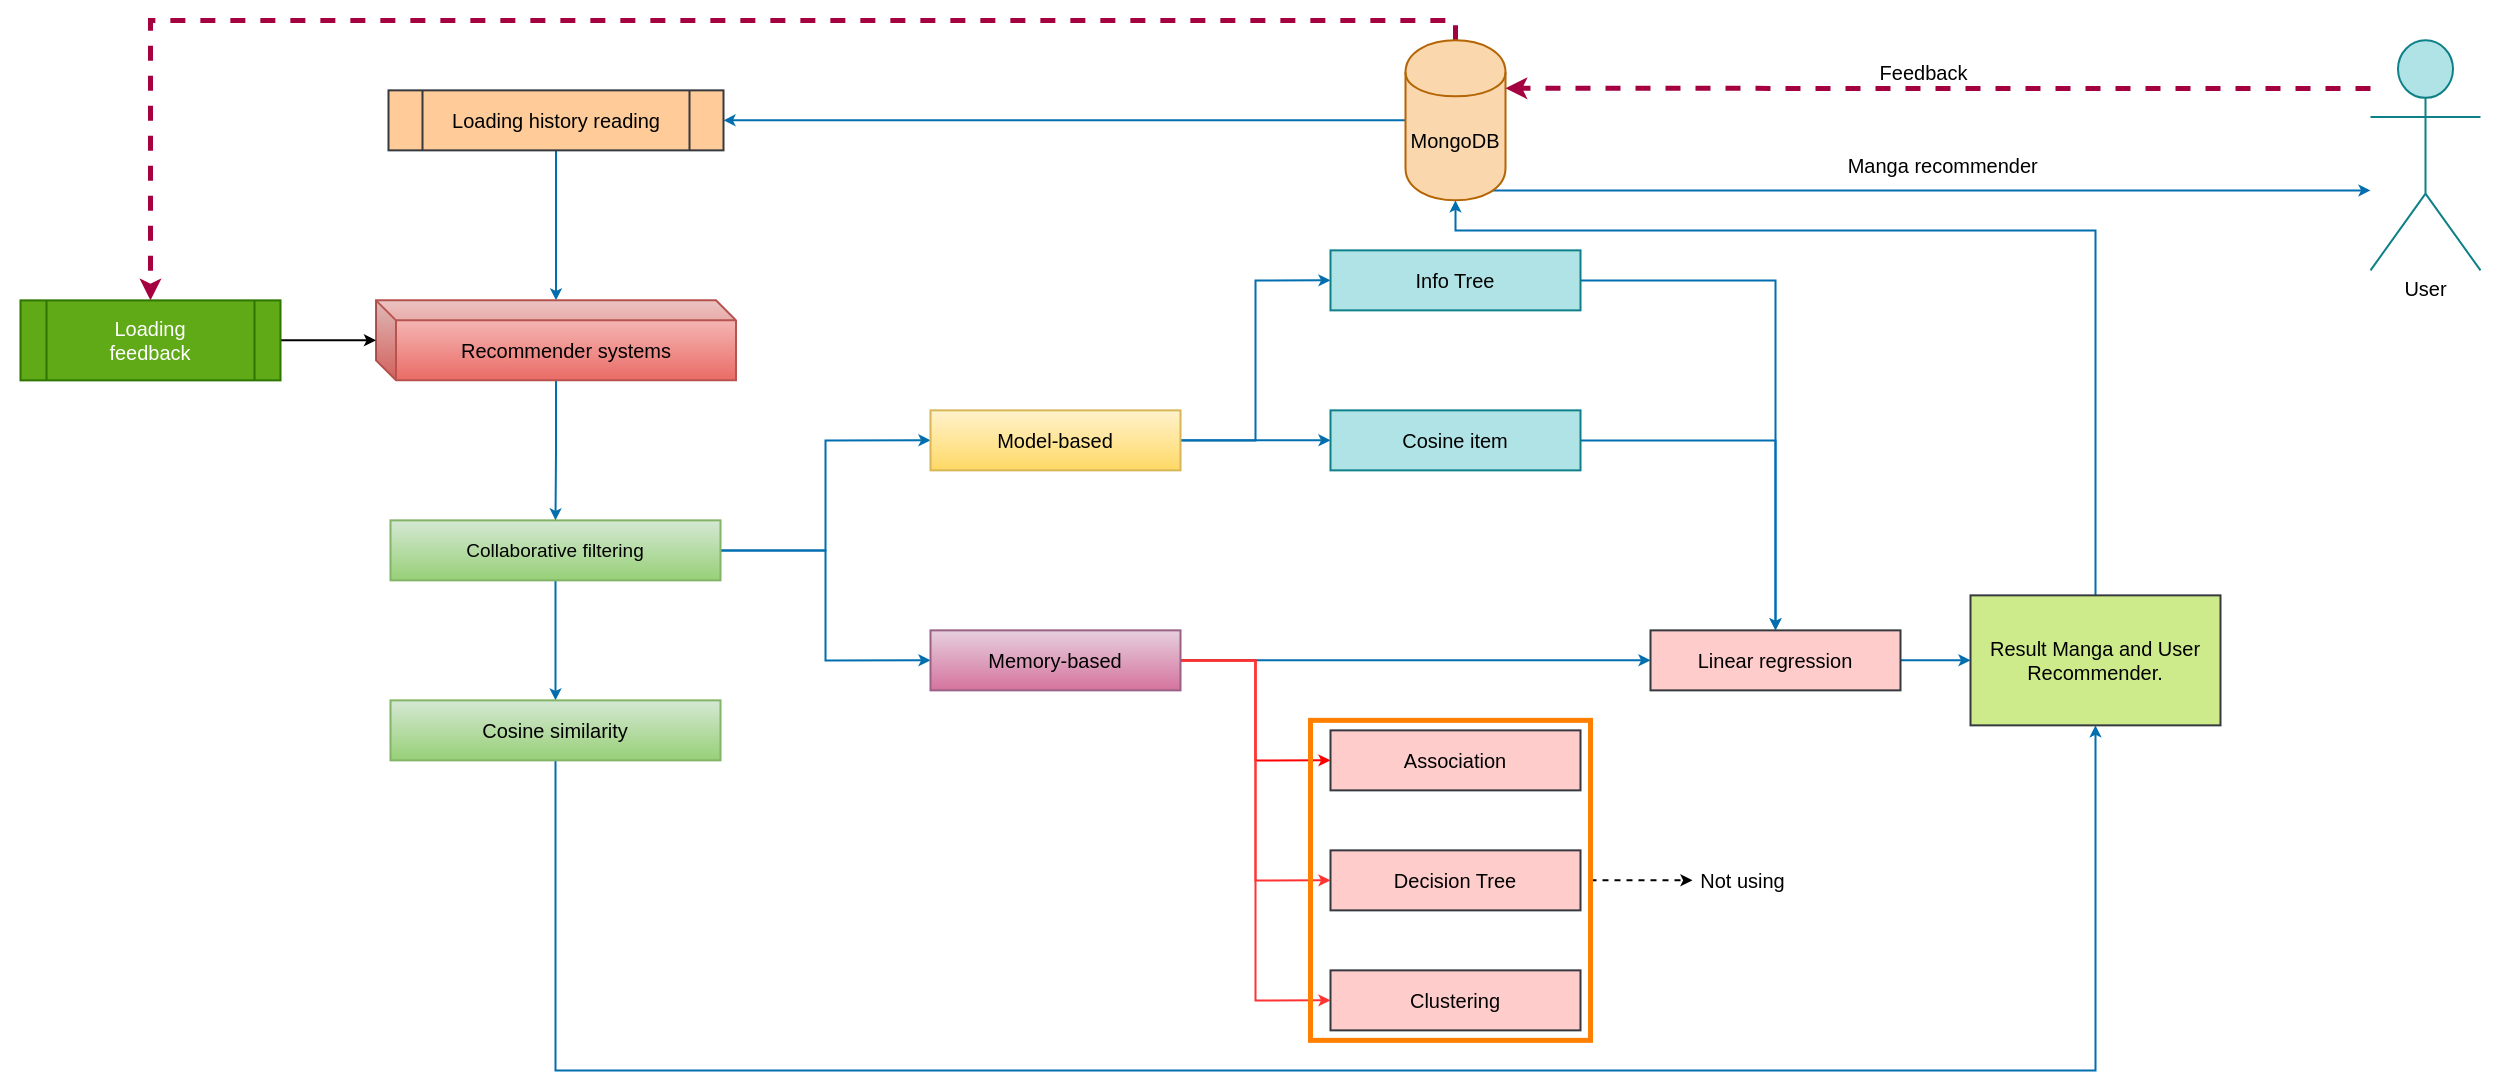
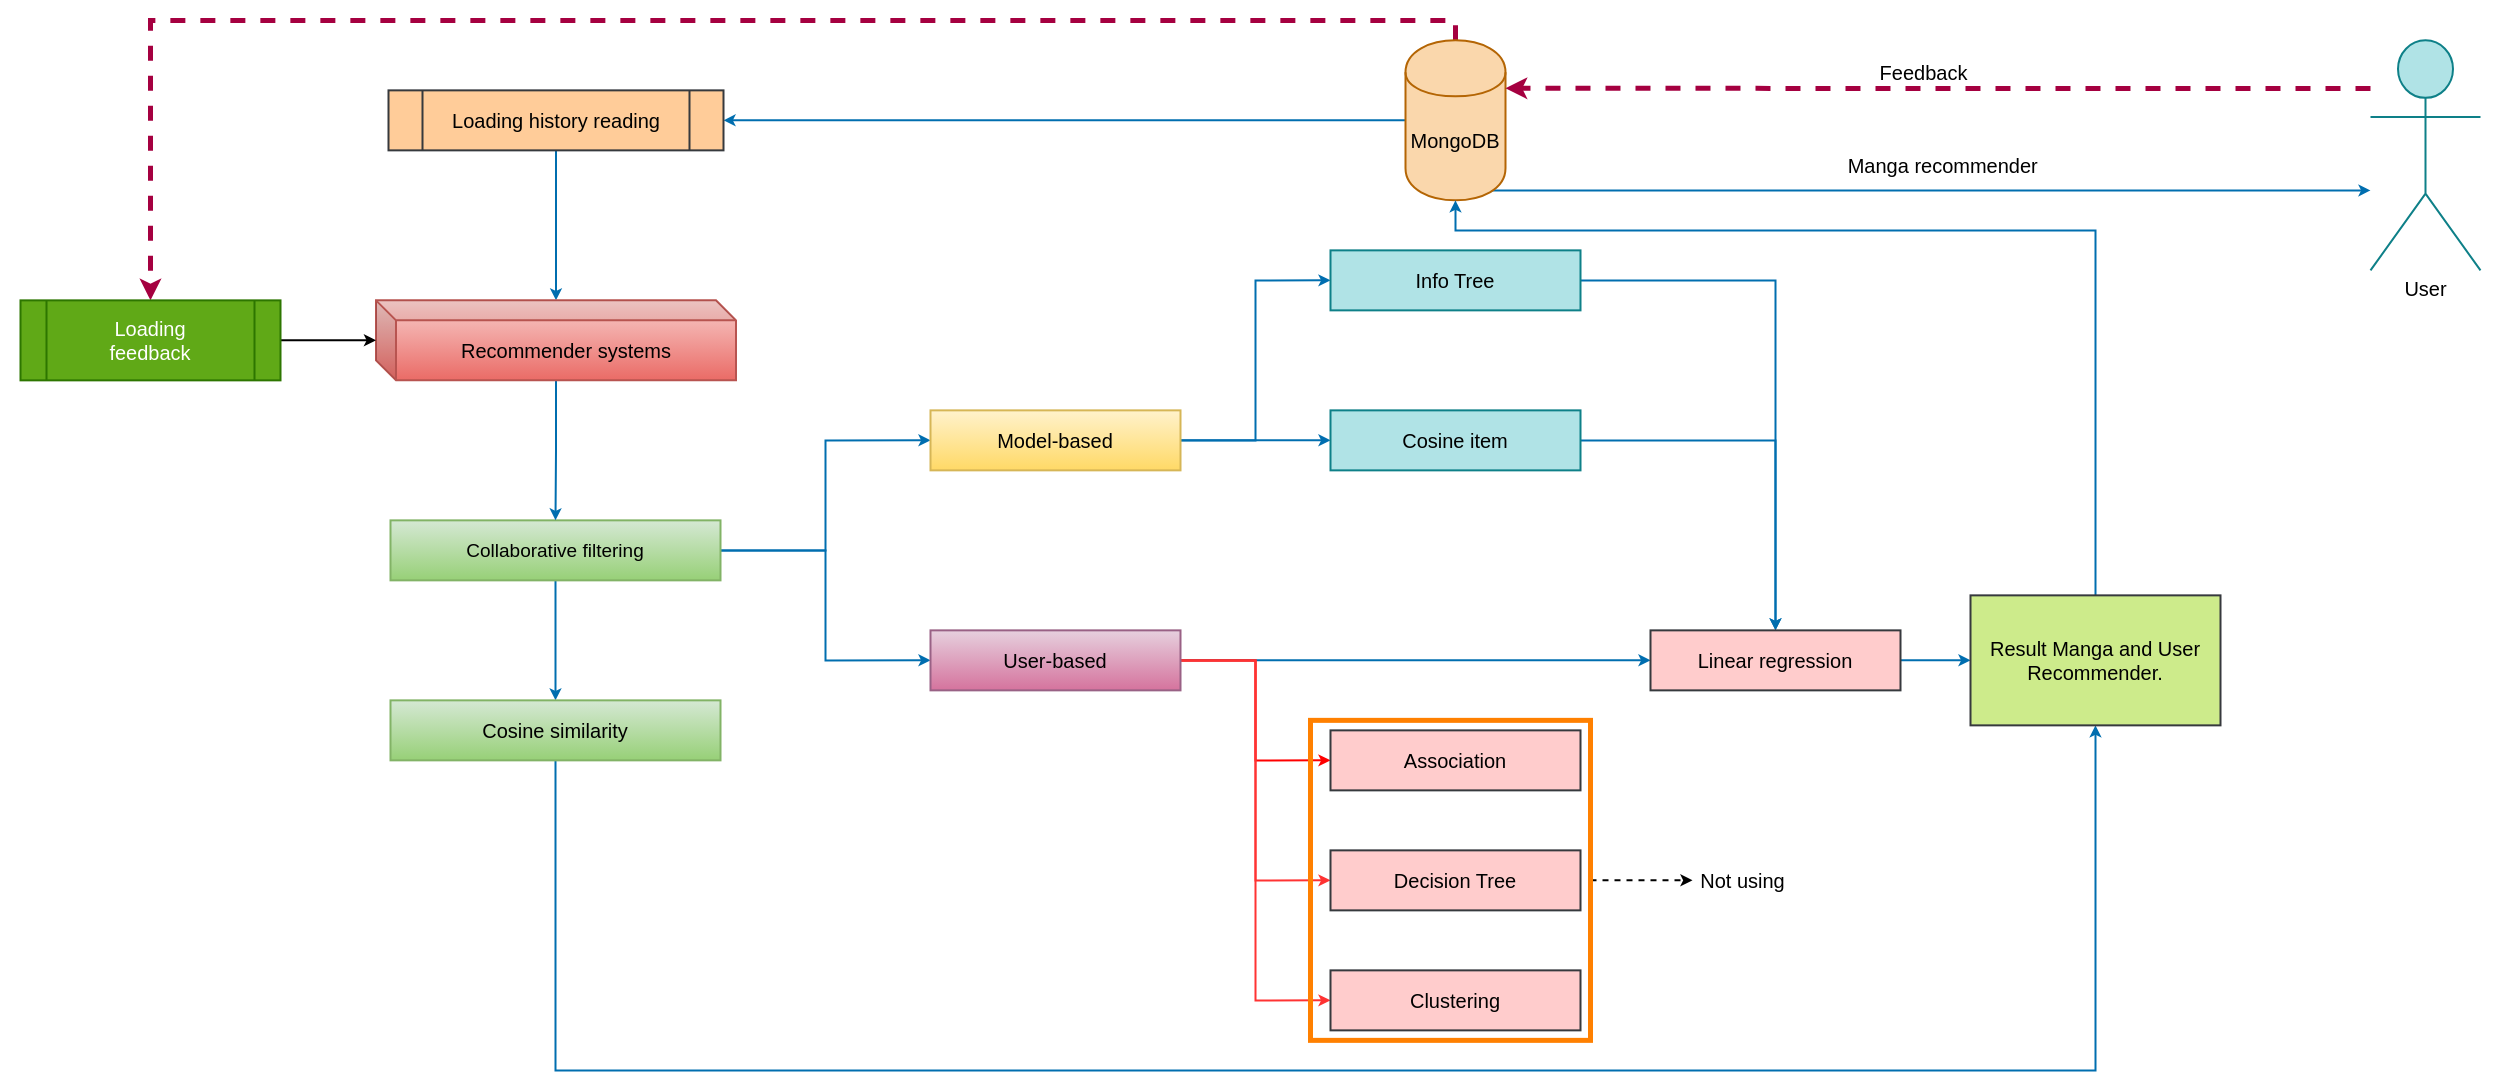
(1056, 661) -> (1056, 661)
